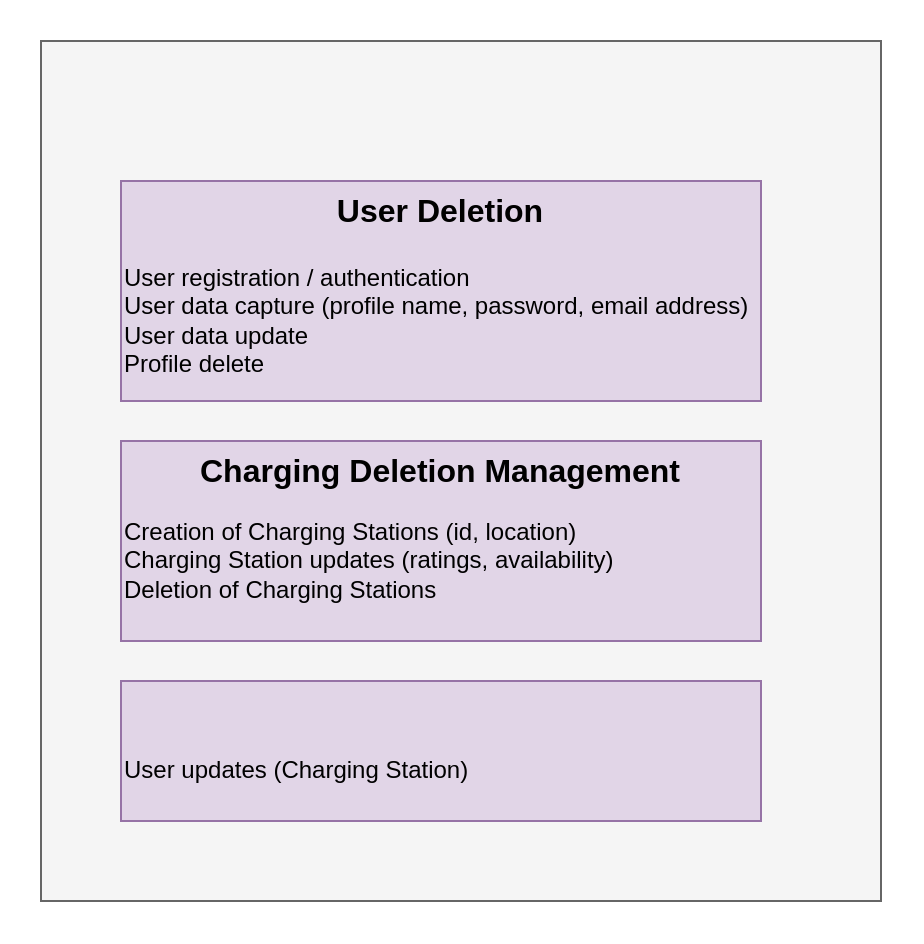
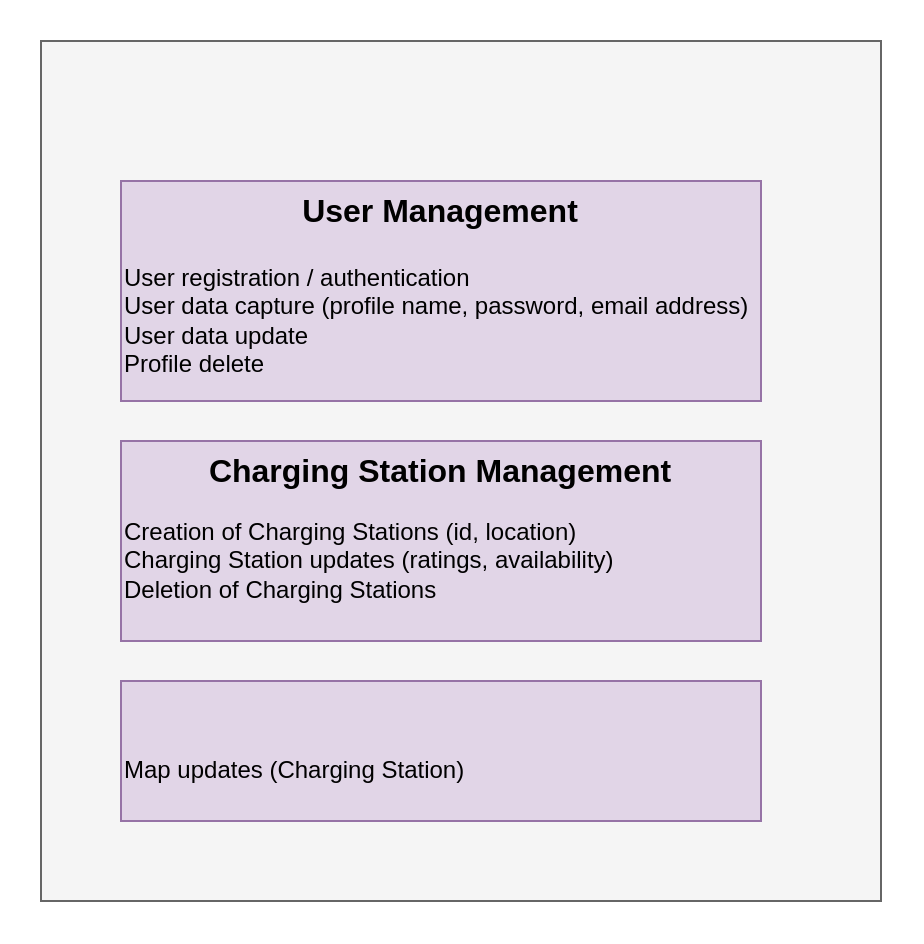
(441, 211) -> (441, 211)
(441, 471) -> (441, 471)
(318, 771) -> (311, 771)
